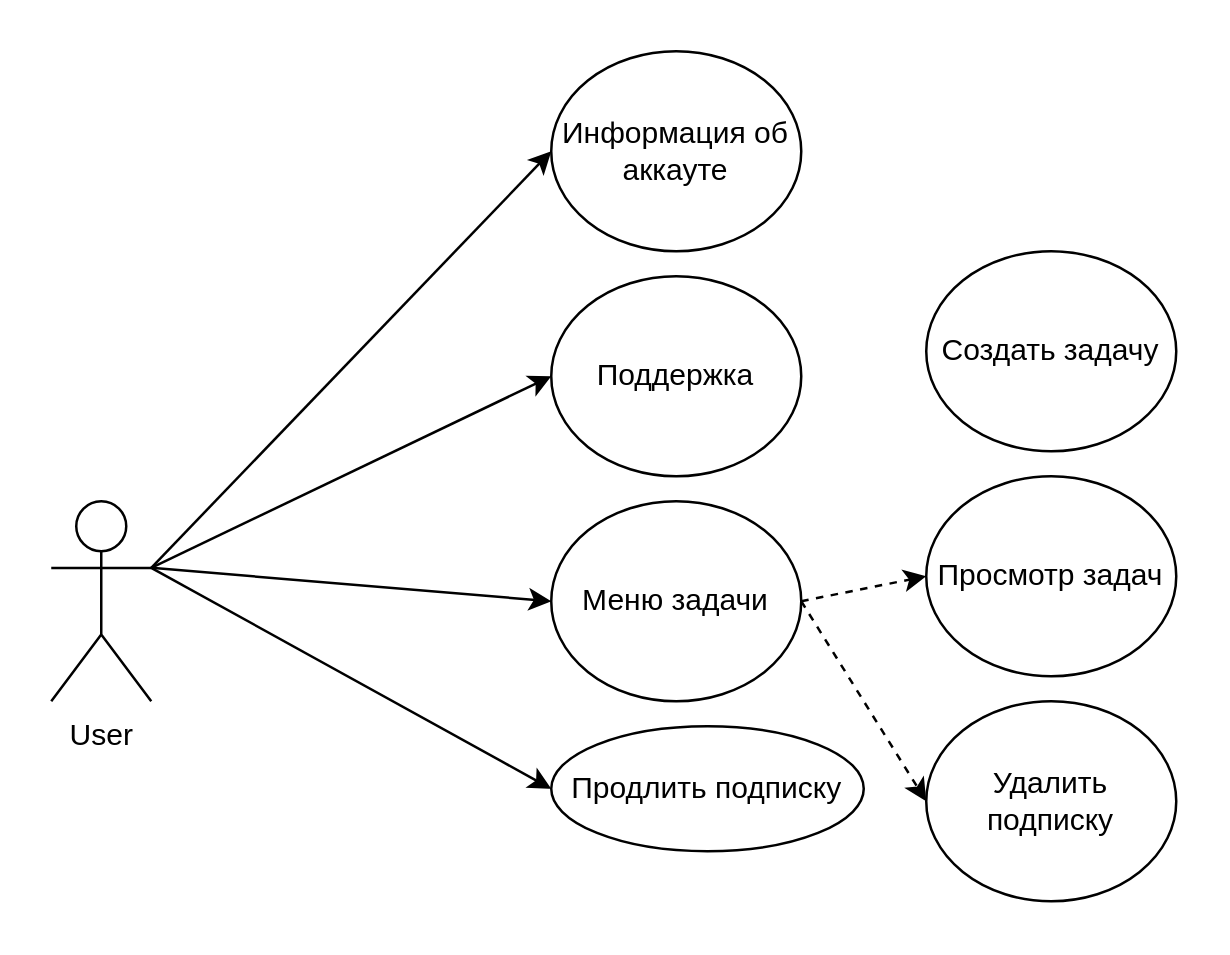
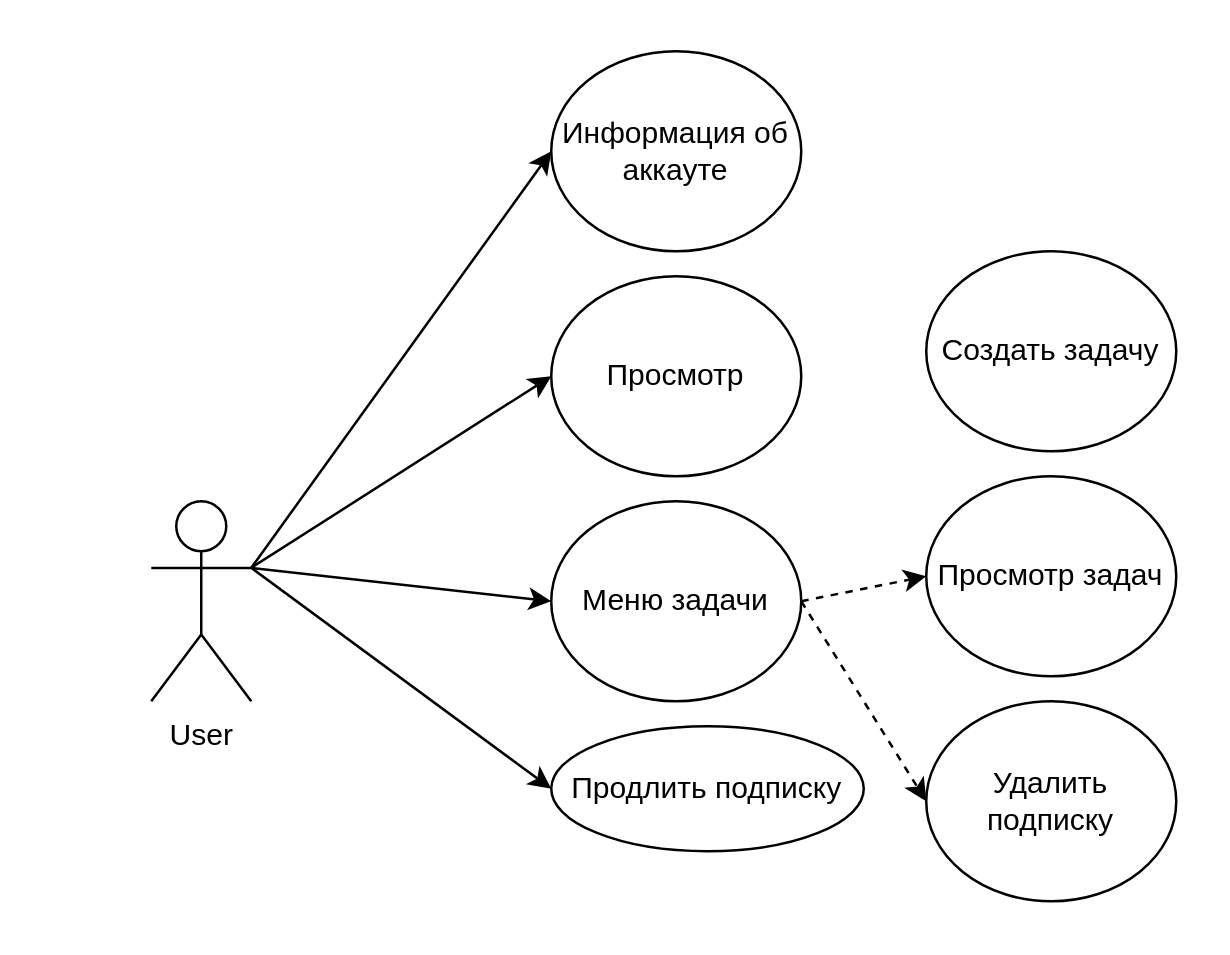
(676, 376) -> (676, 376)
(101, 601) -> (201, 601)
